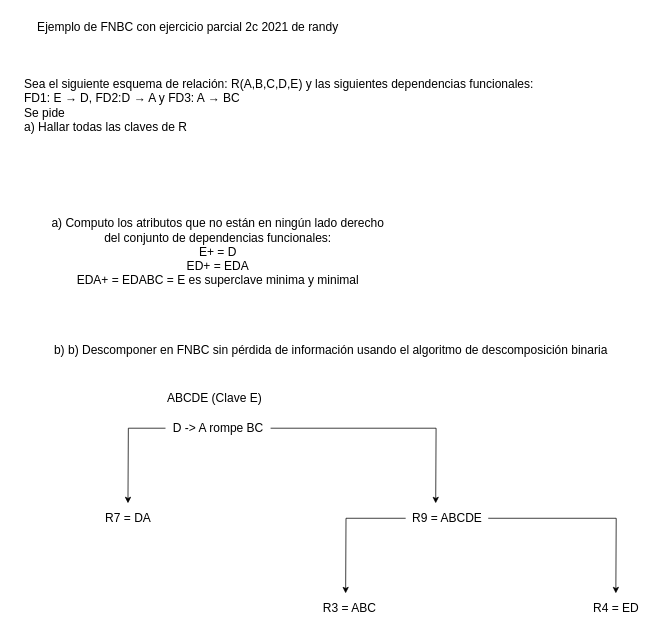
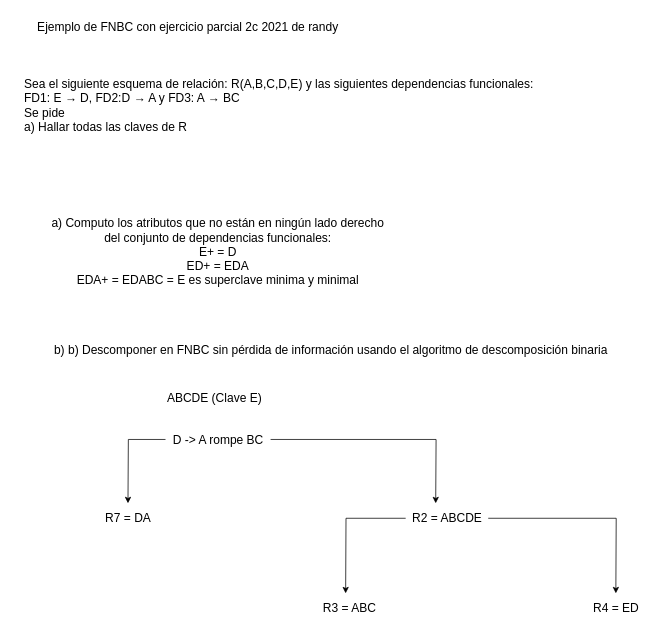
(218, 428) -> (218, 439)
(447, 518) -> (447, 518)
